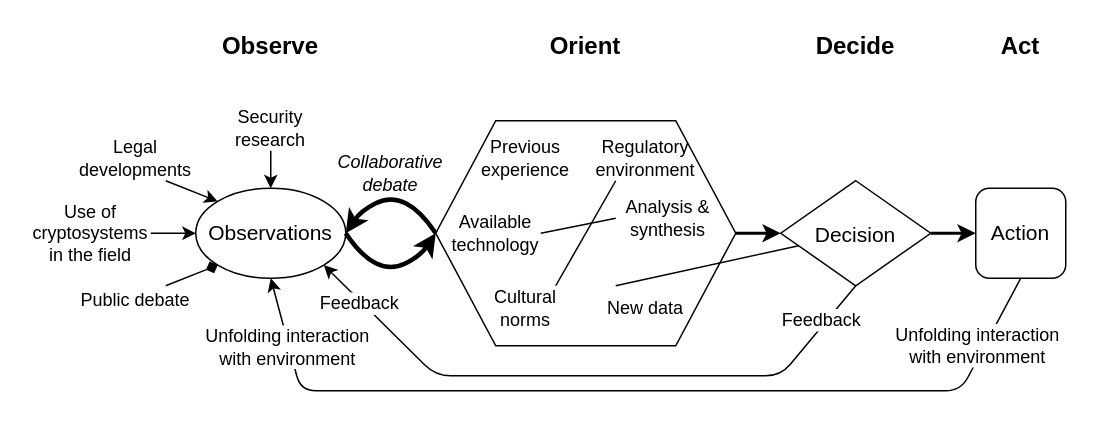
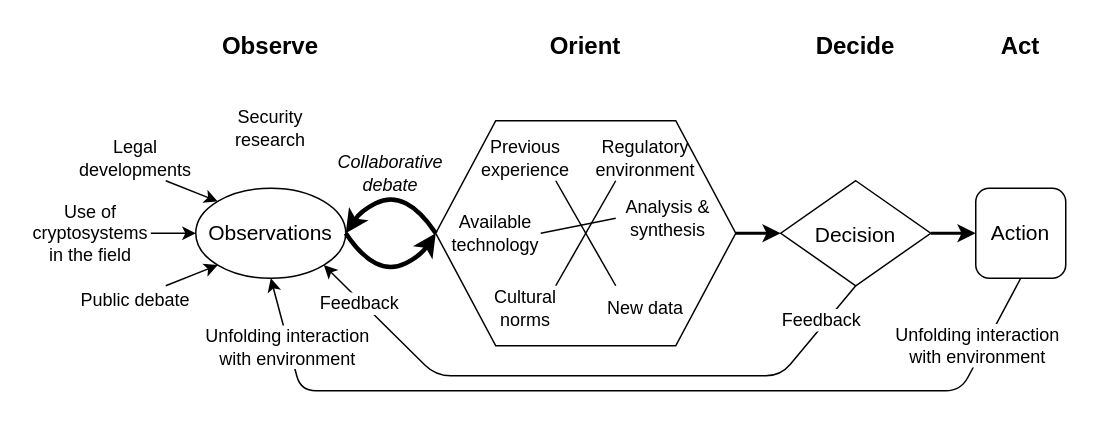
(271, 171) -> none
(707, 266) -> (587, 235)
(206, 270) -> (207, 269)
